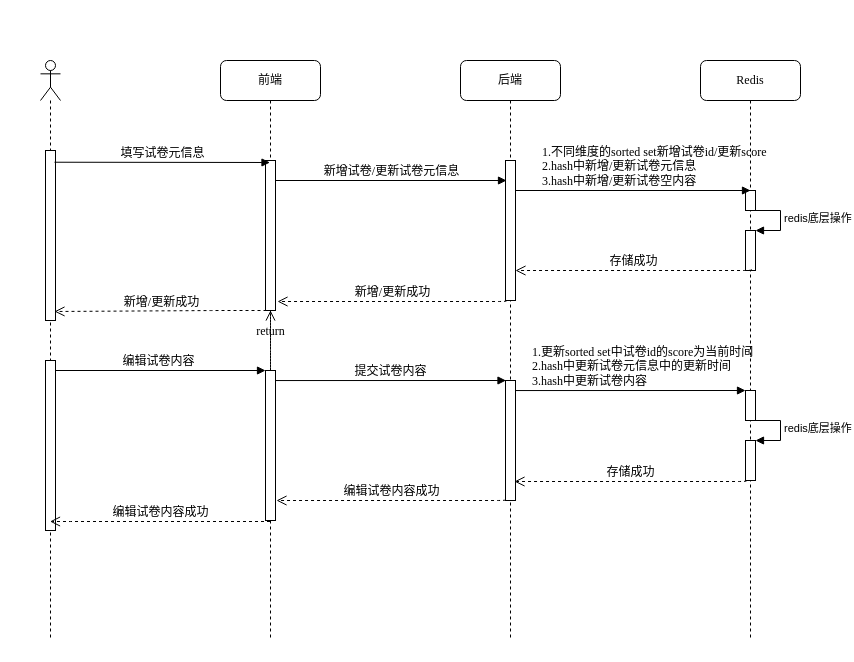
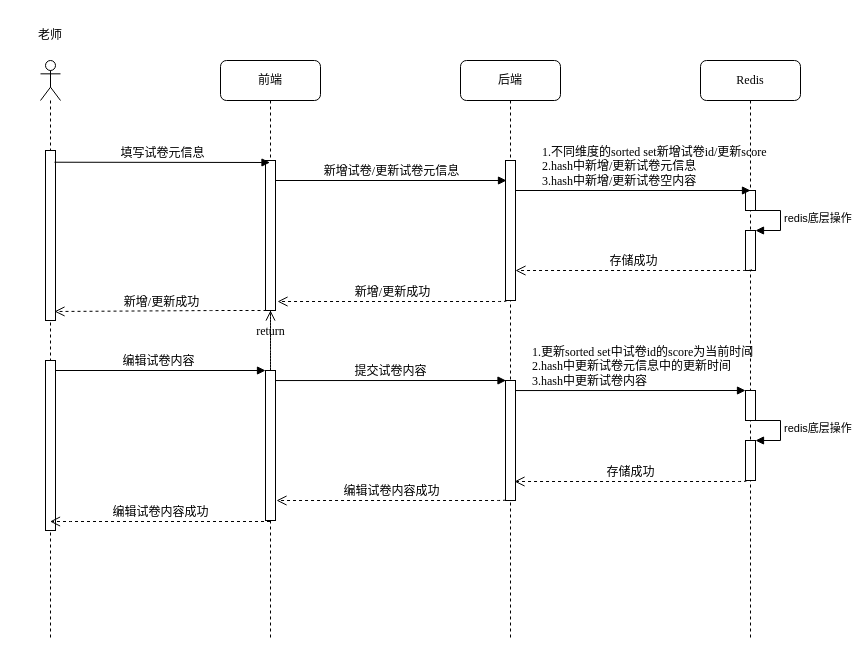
none -> (51, 36)
